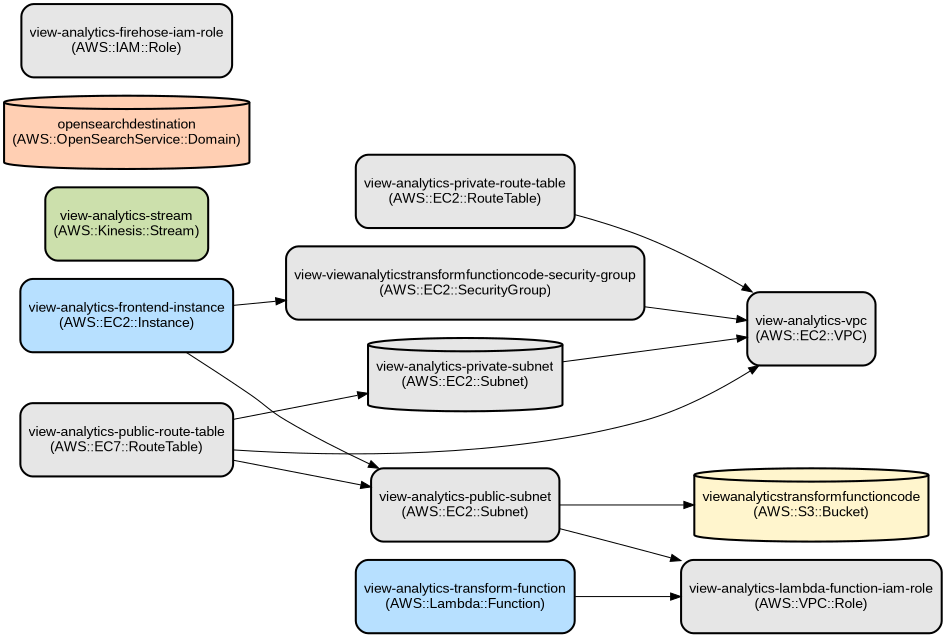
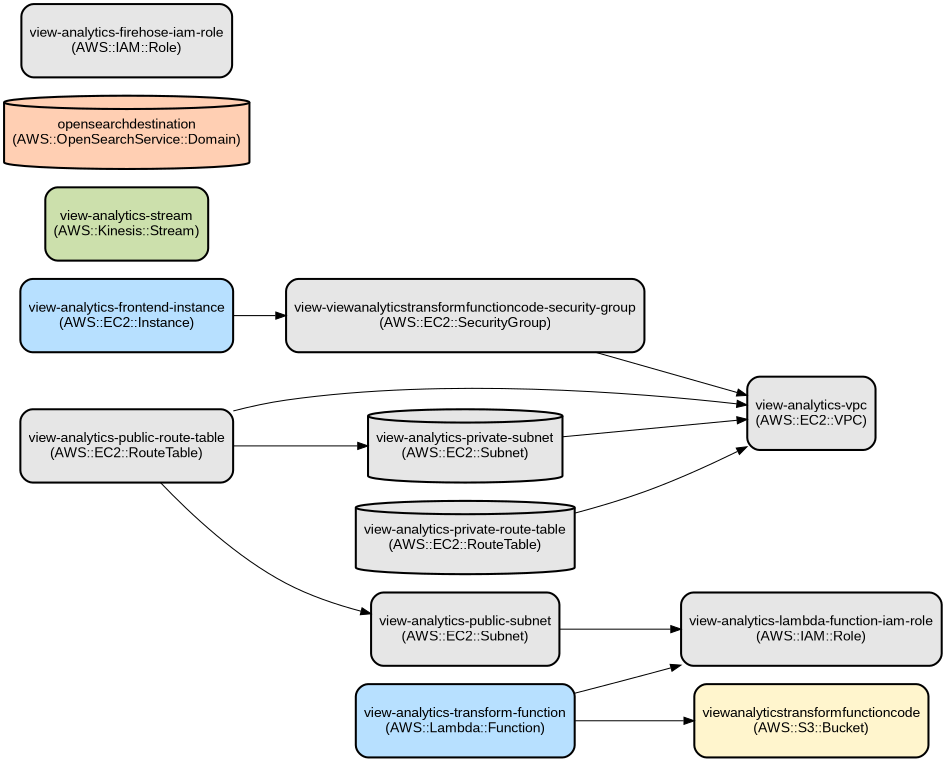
(465, 191) -> (465, 538)
(266, 406) -> none
(127, 440) -> (127, 446)
(622, 505) -> (629, 721)
(811, 505) -> (811, 721)
(811, 597) -> (811, 629)
